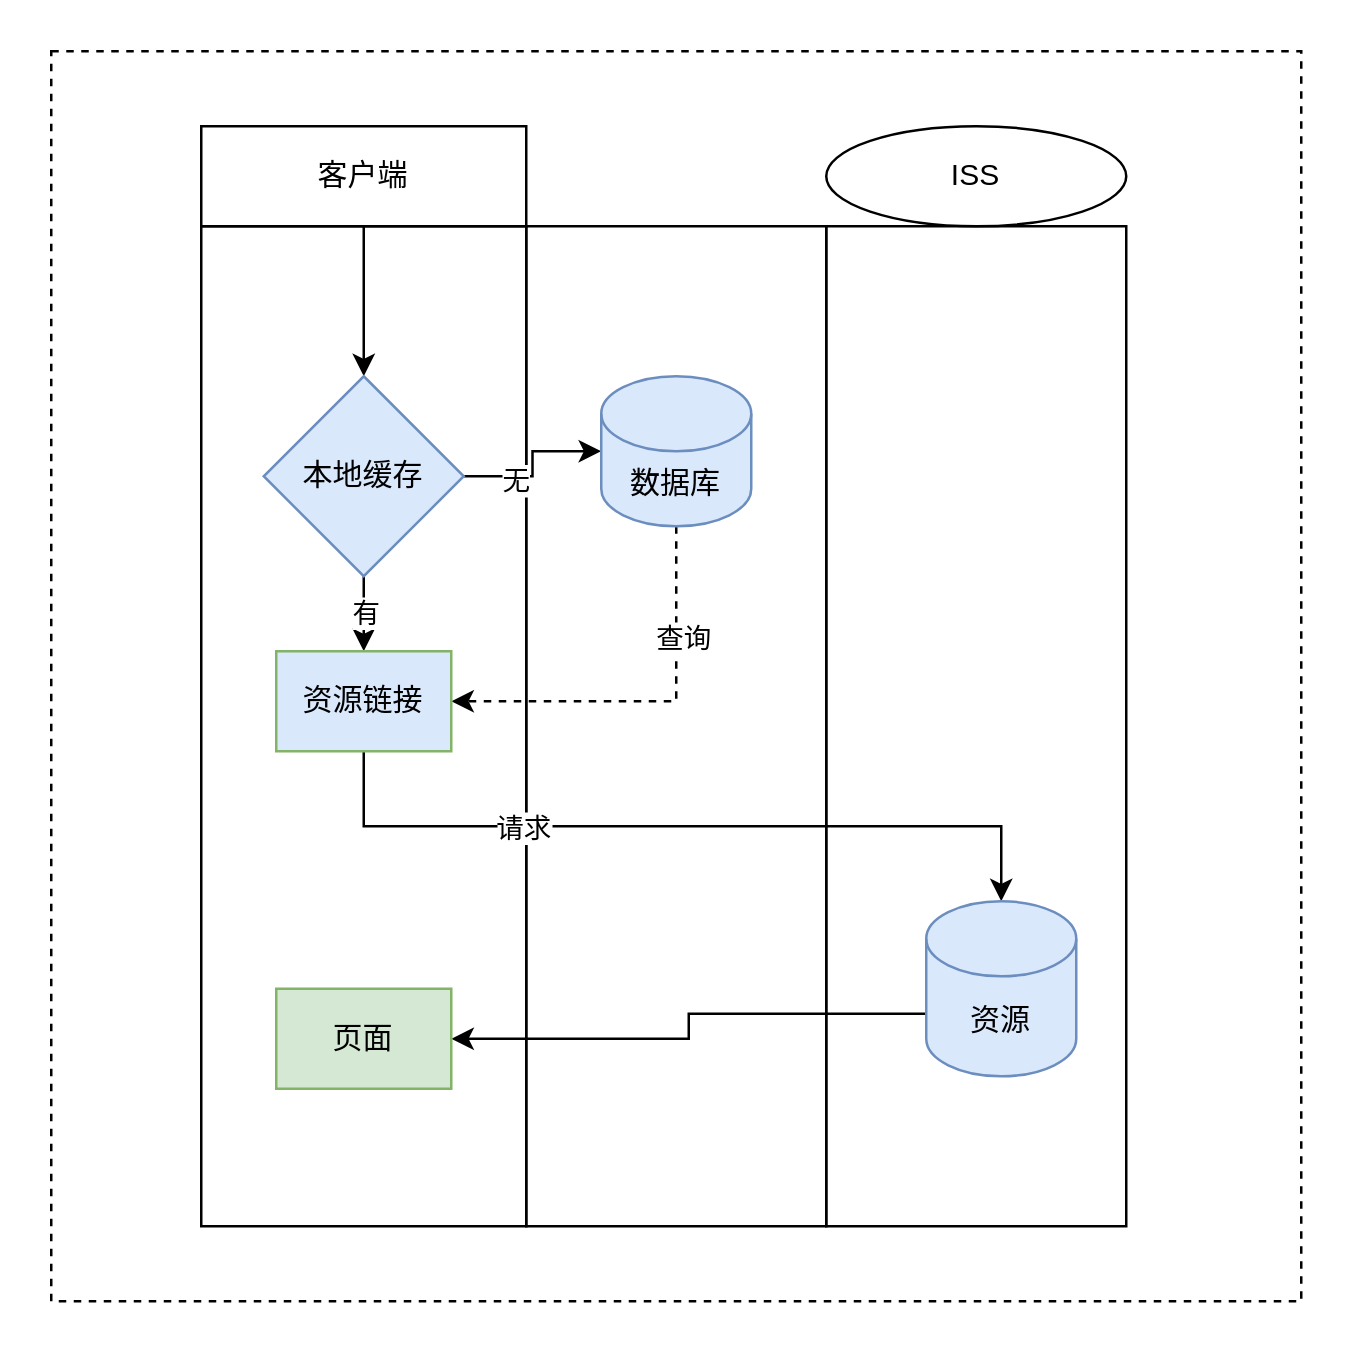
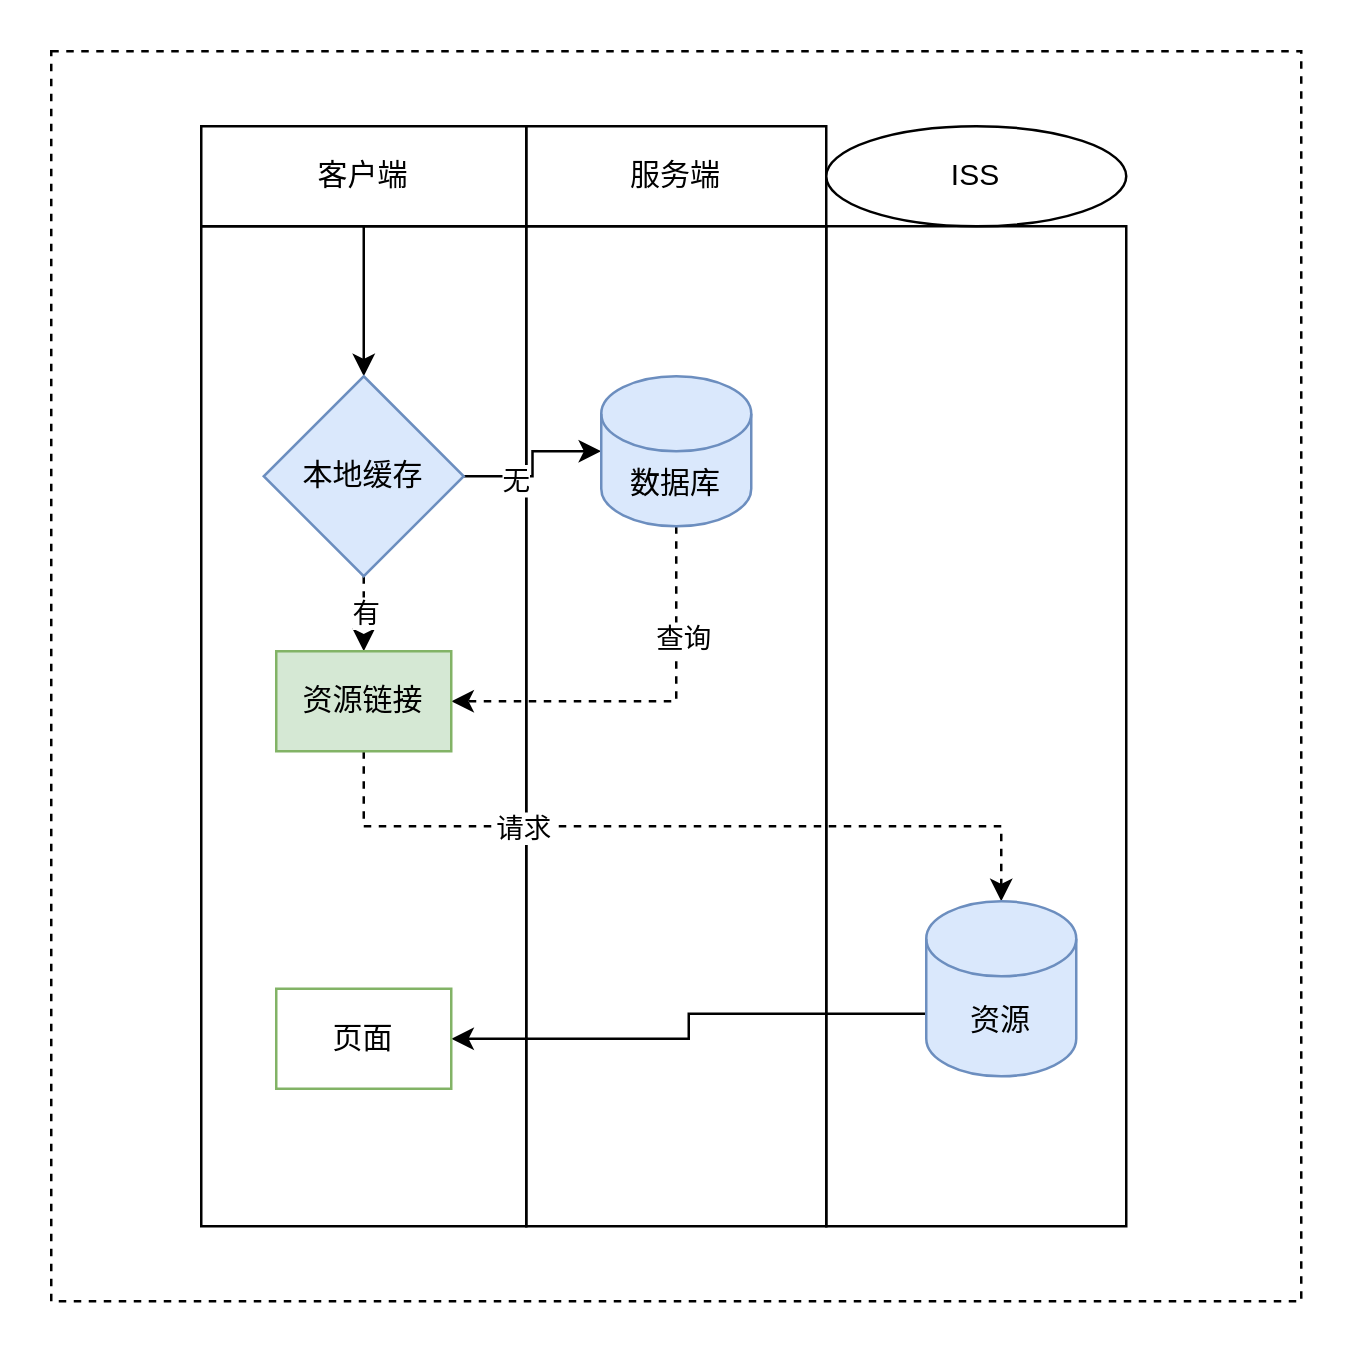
none -> (676, 176)
(364, 587) -> (364, 587)
(364, 701) -> (364, 701)
(804, 826) -> (804, 826)
(364, 1039) -> (364, 1039)
